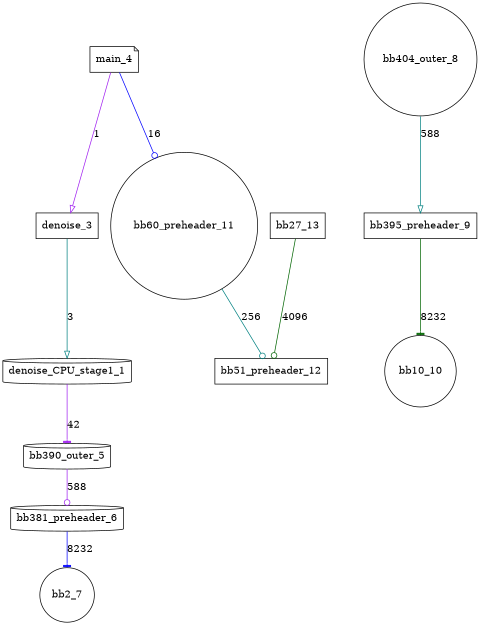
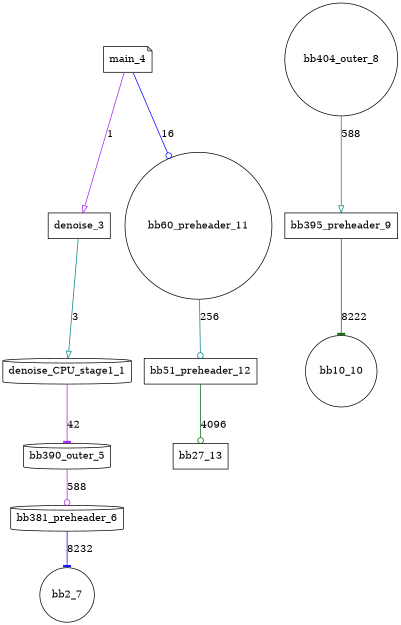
(285, 296) -> (201, 411)
(434, 317) -> (354, 317)
